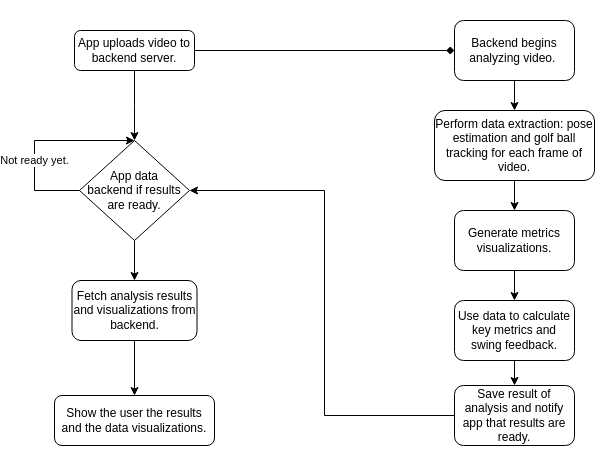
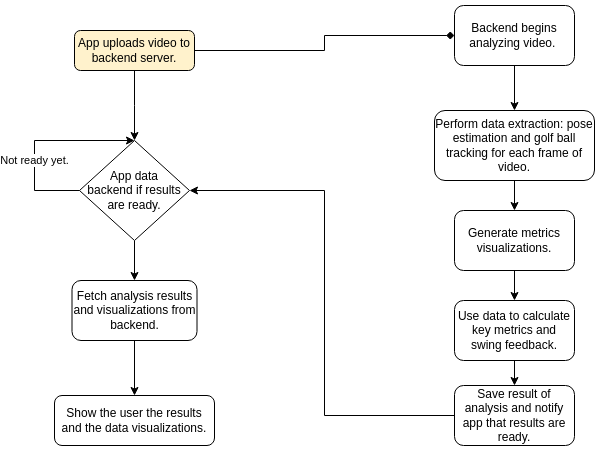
(135, 51) -> (135, 51)
(515, 51) -> (515, 36)
